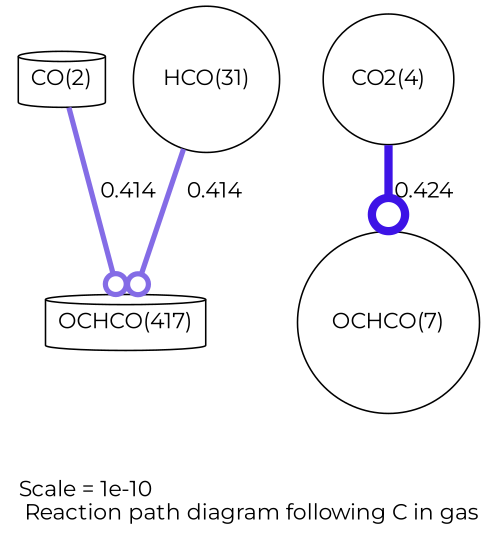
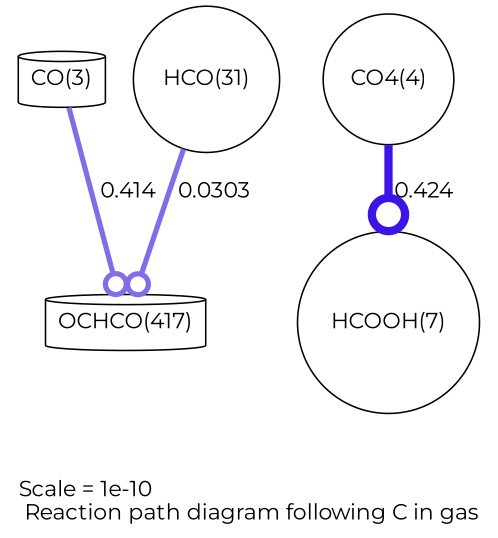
(62, 79) -> (62, 79)
(388, 79) -> (388, 79)
(212, 192) -> (212, 192)
(388, 322) -> (388, 322)
